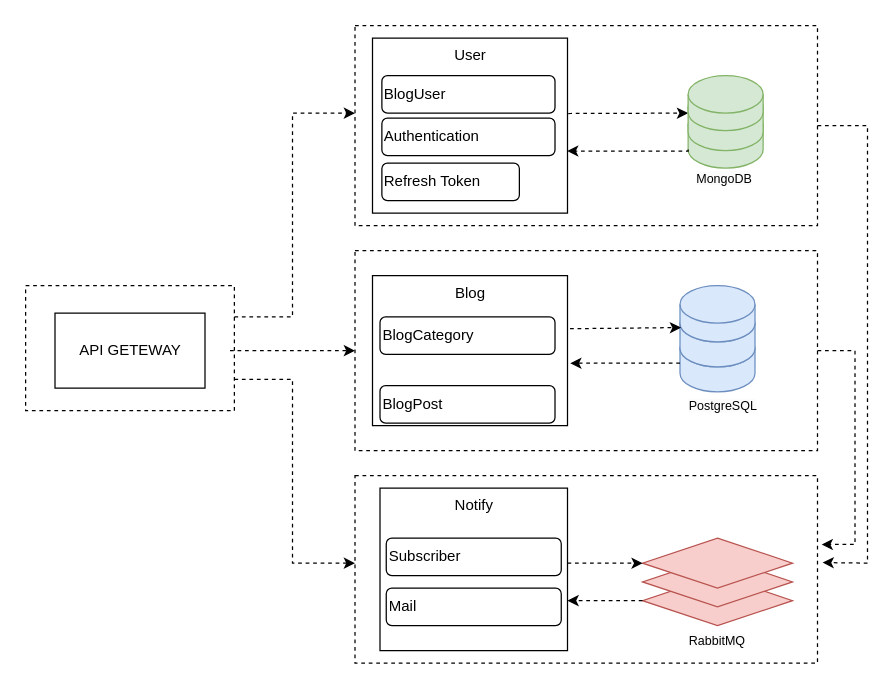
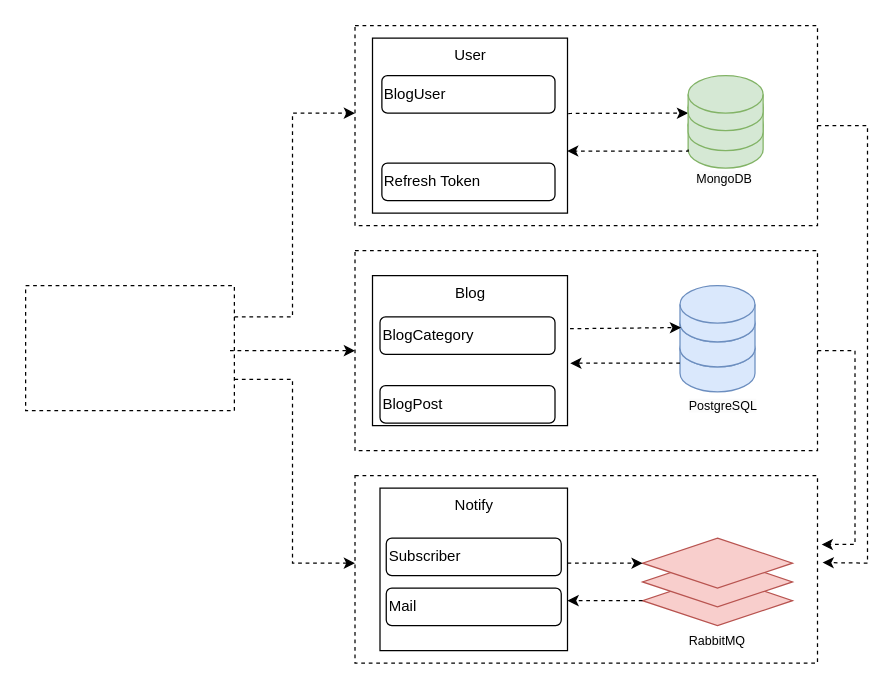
(468, 137) -> none
(451, 182) -> (468, 182)
(130, 351) -> none
